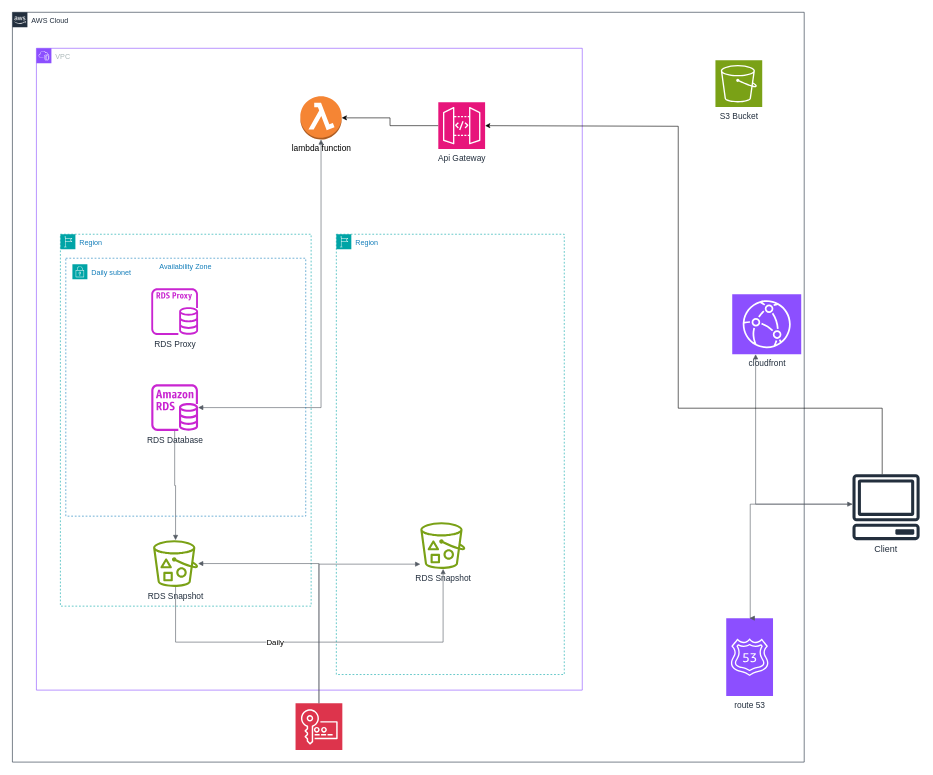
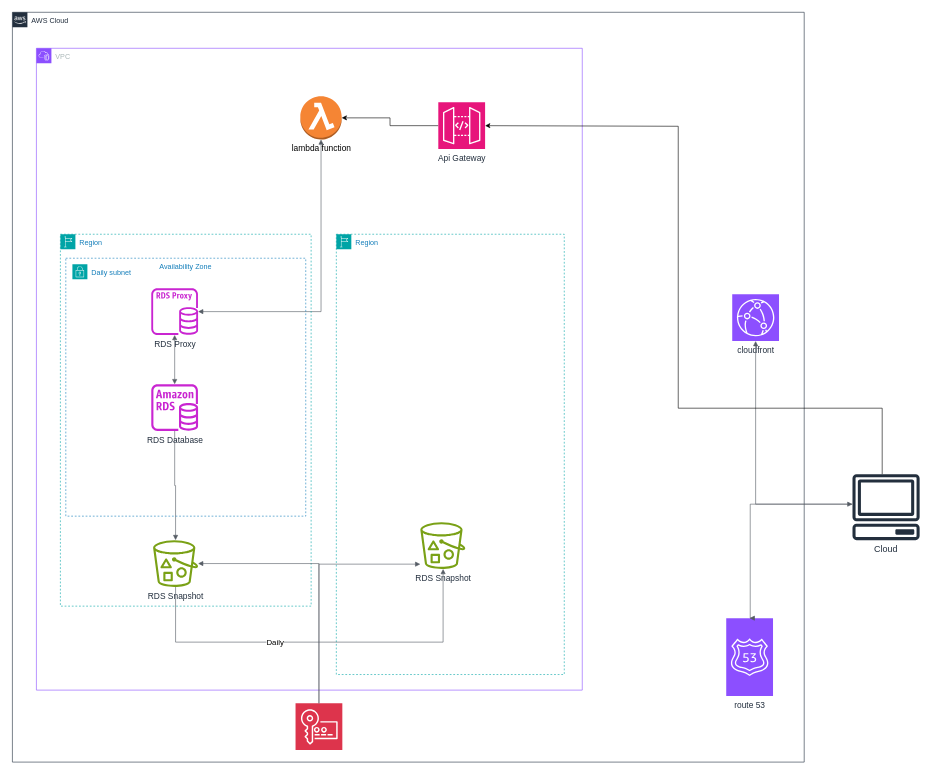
(739, 84) -> none
none -> (261, 312)
(767, 324) -> (756, 318)
(263, 408) -> (175, 378)
(886, 549) -> (886, 549)
